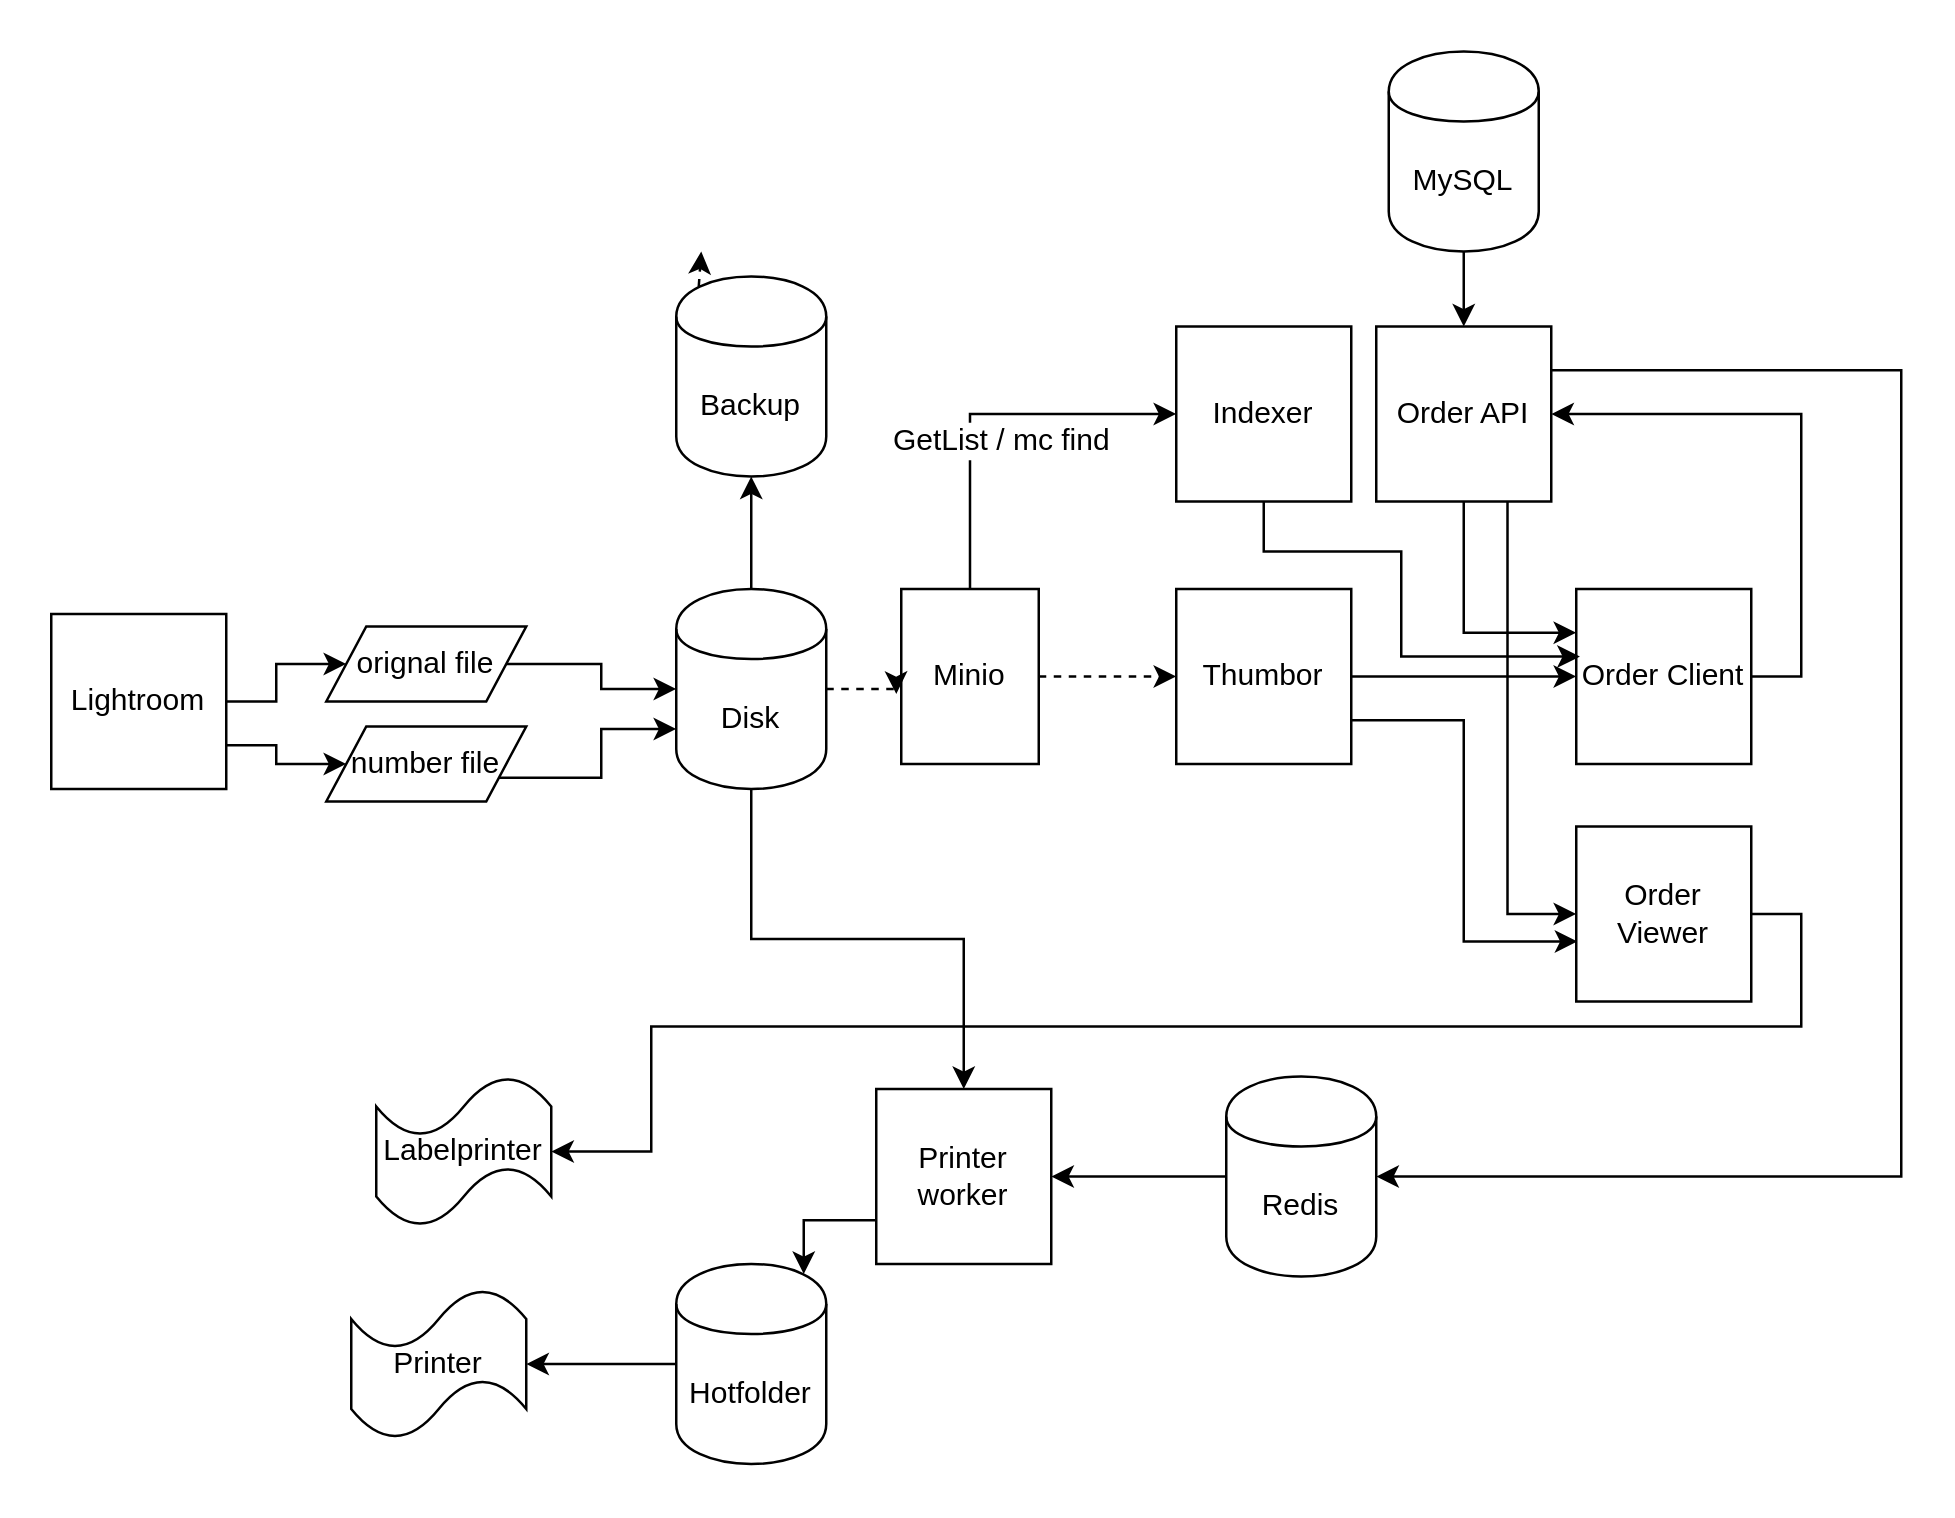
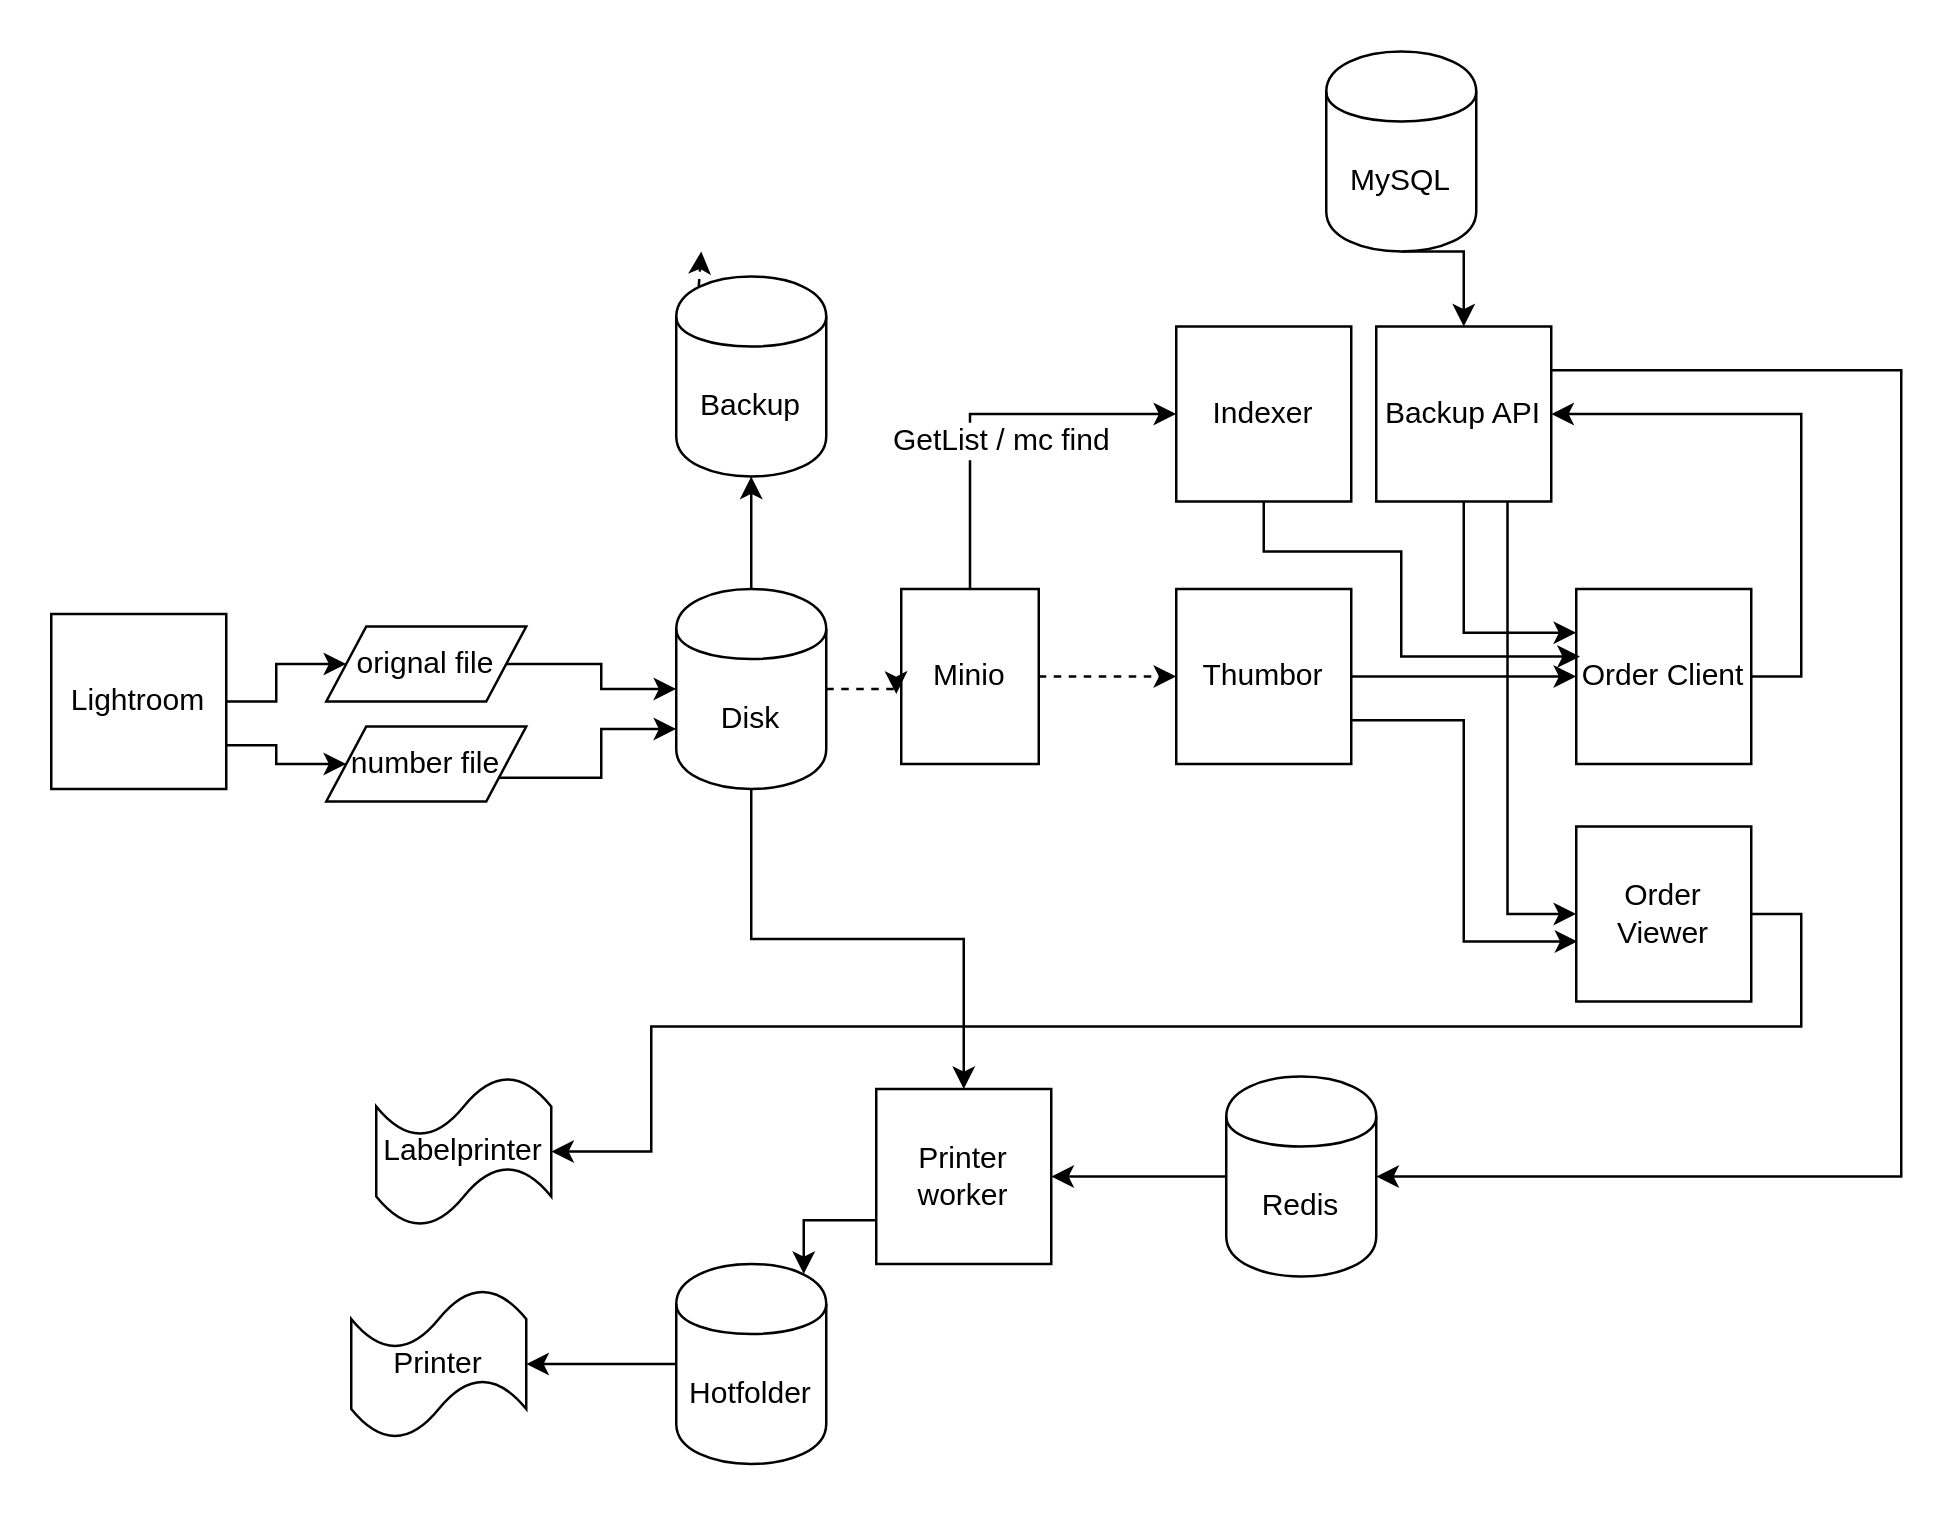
(1464, 151) -> (1401, 151)
(1464, 414) -> (1464, 414)
